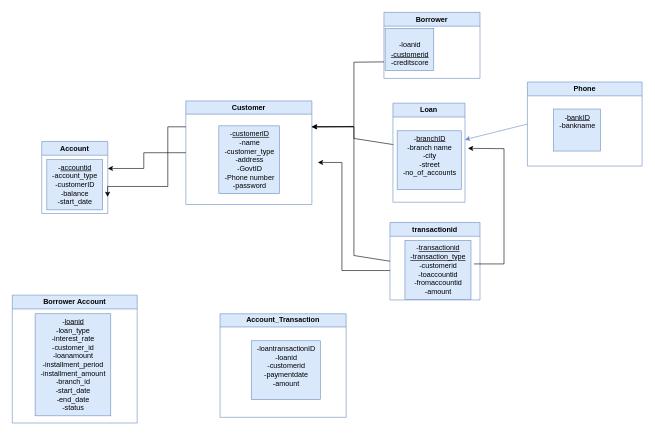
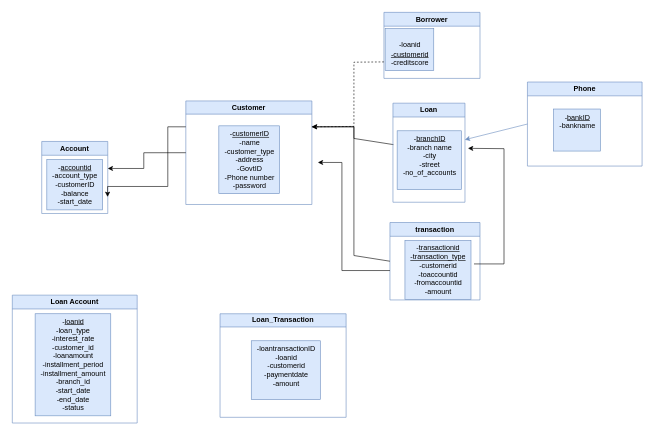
(354, 80) -> (354, 80)
(435, 230) -> (435, 230)
(75, 302) -> (75, 302)
(283, 320) -> (283, 320)
